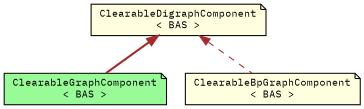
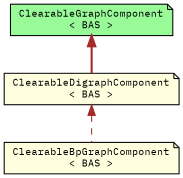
(128, 58) -> (92, 60)
